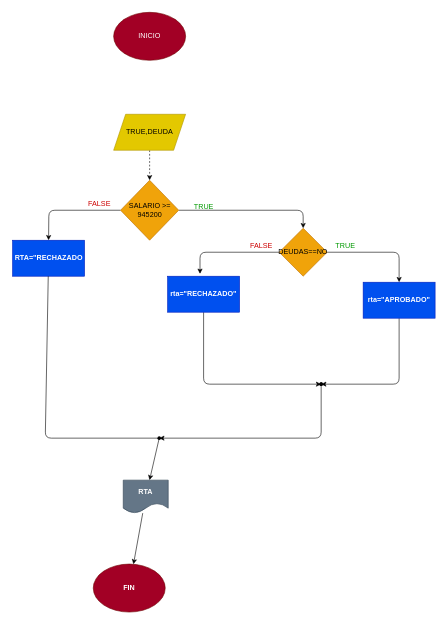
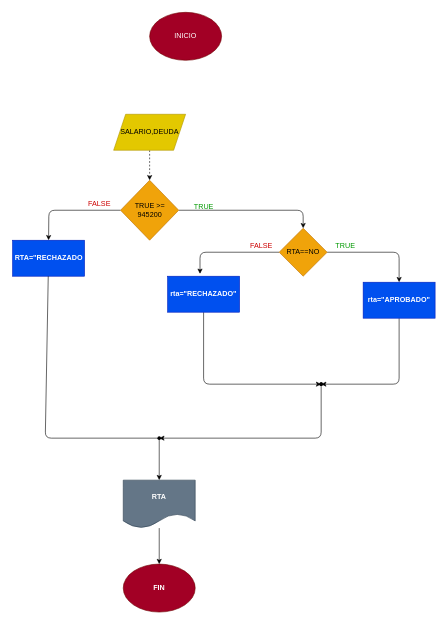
(150, 36) -> (186, 36)
(150, 132) -> (150, 132)
(150, 210) -> (150, 210)
(303, 252) -> (303, 252)
(146, 497) -> (159, 504)
(129, 588) -> (159, 588)
